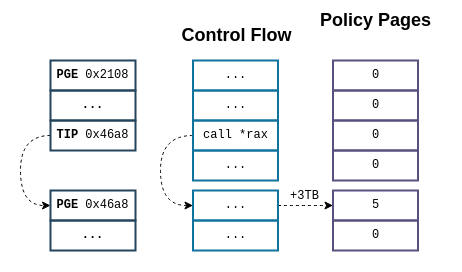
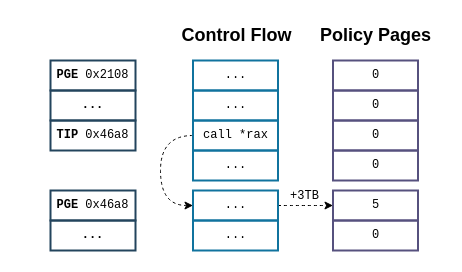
(376, 21) -> (376, 36)
(21, 167) -> none
